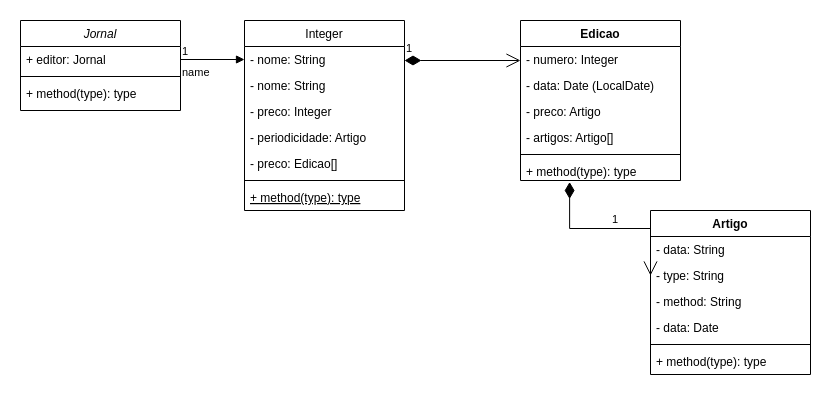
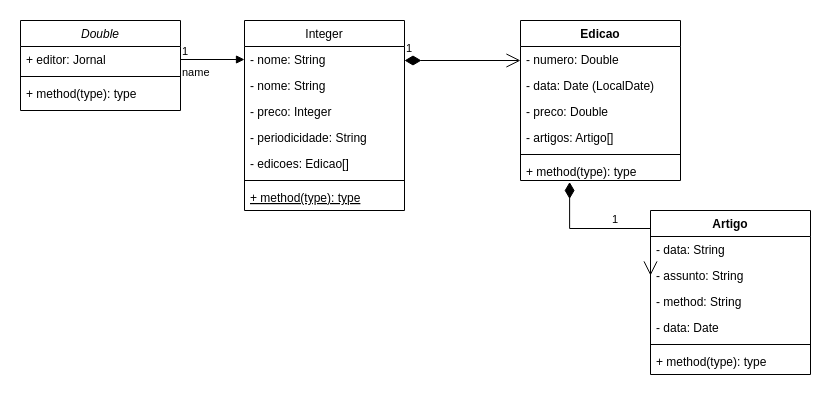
(100, 34) -> (100, 34)
(578, 60) -> (574, 60)
(570, 112) -> (570, 112)
(316, 138) -> (316, 138)
(301, 164) -> (306, 164)
(697, 276) -> (707, 276)
